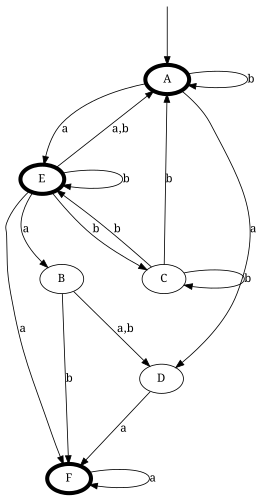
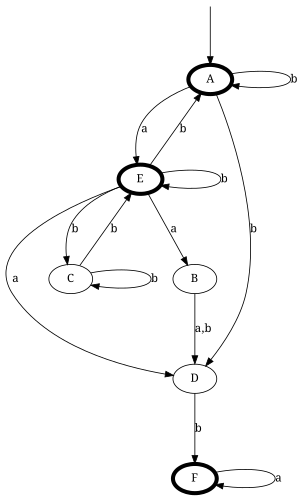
(121, 129) -> (183, 129)
(166, 183) -> none
(254, 229) -> (254, 229)
(17, 323) -> (14, 296)
(65, 375) -> none
(124, 429) -> (199, 429)
